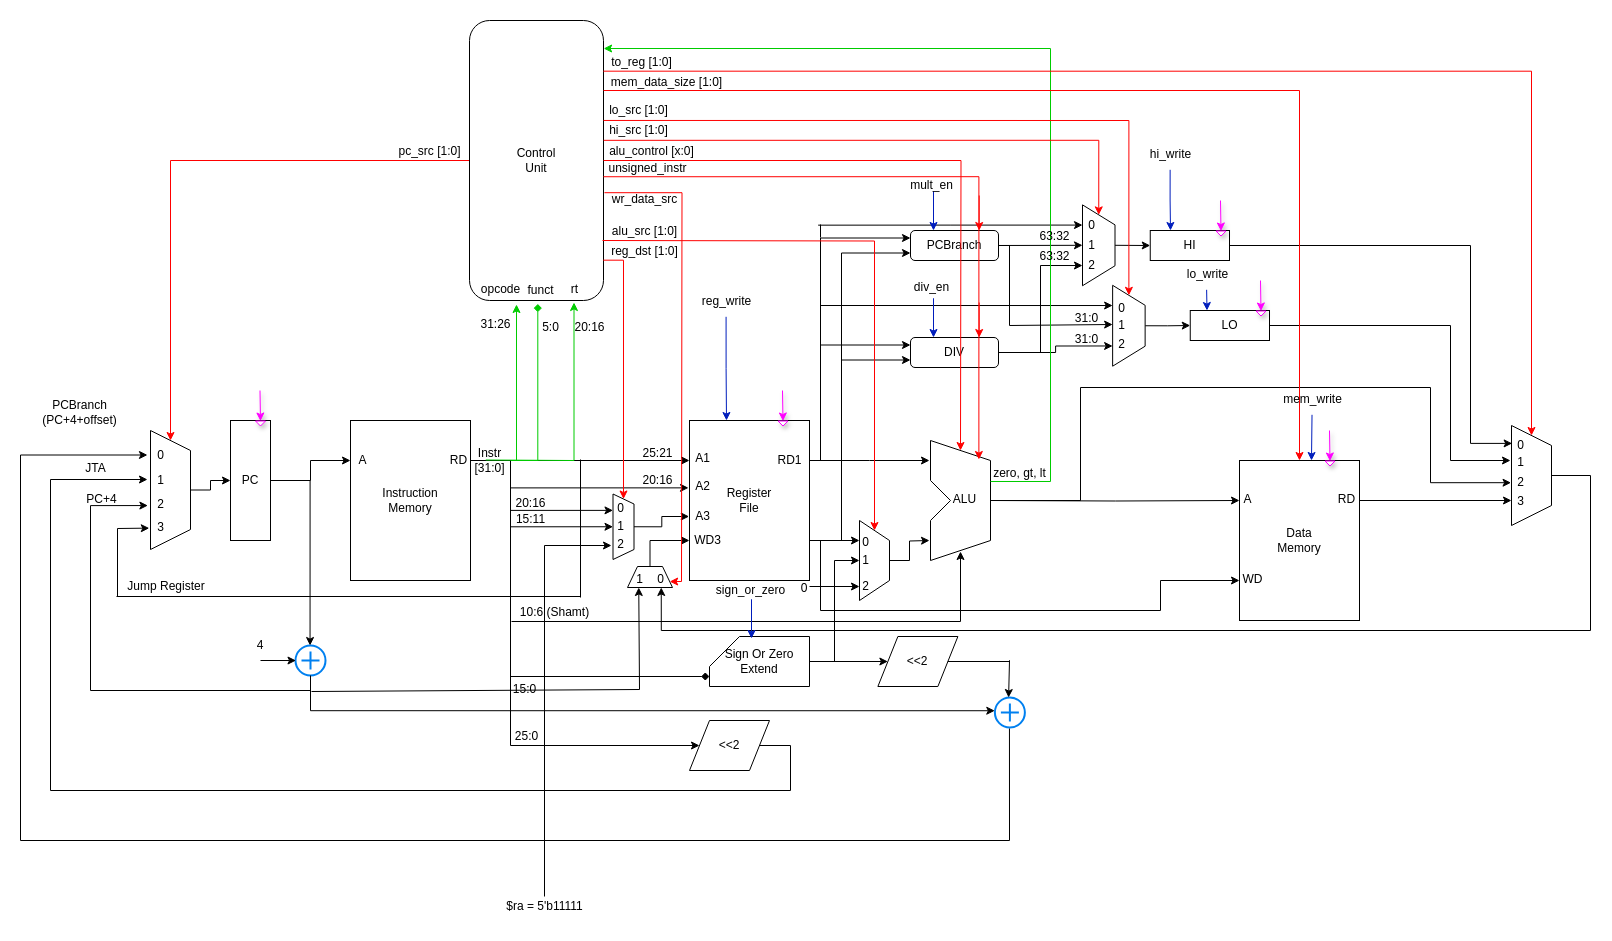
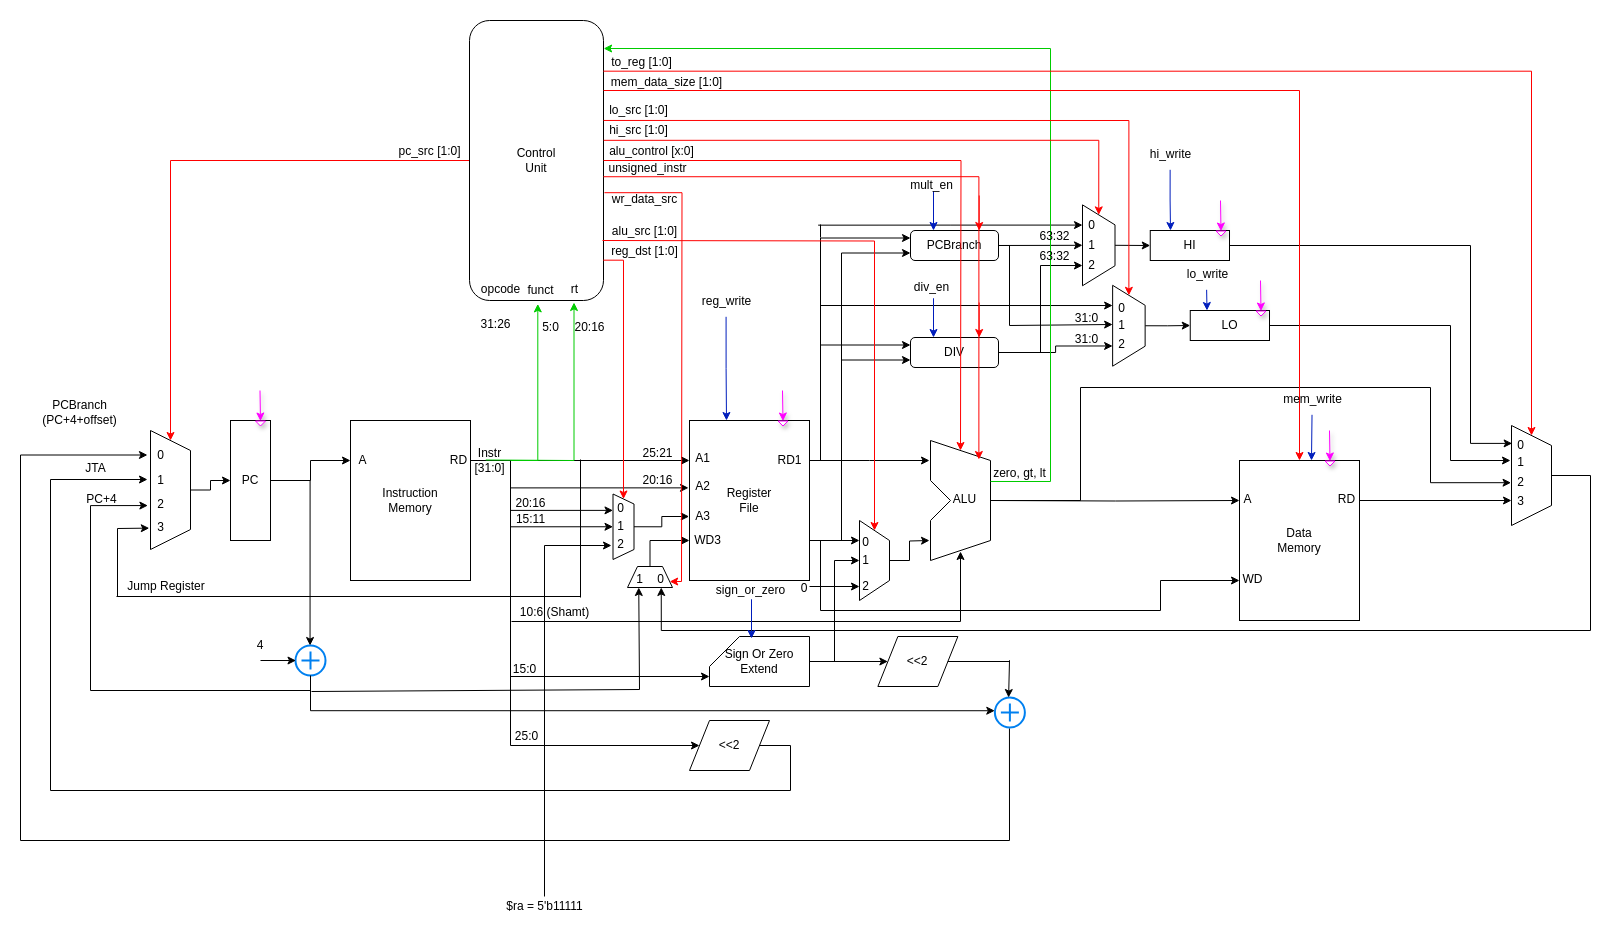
(538, 313) -> (538, 312)
(517, 385) -> none
(701, 677) -> (701, 677)
(525, 690) -> (525, 670)
